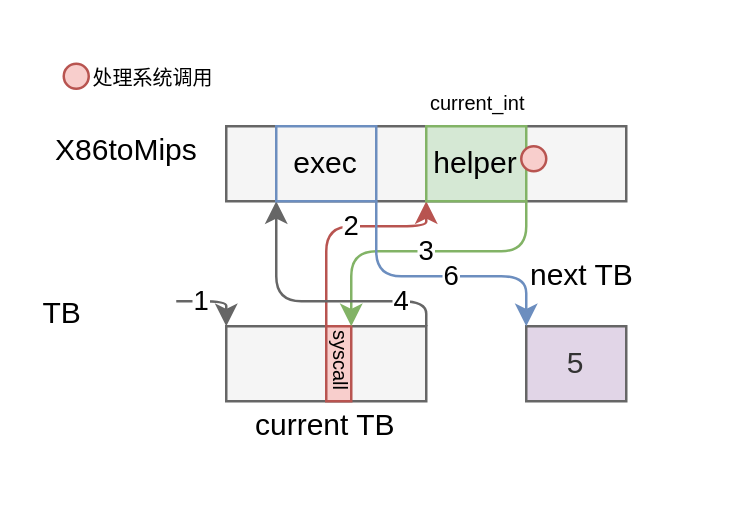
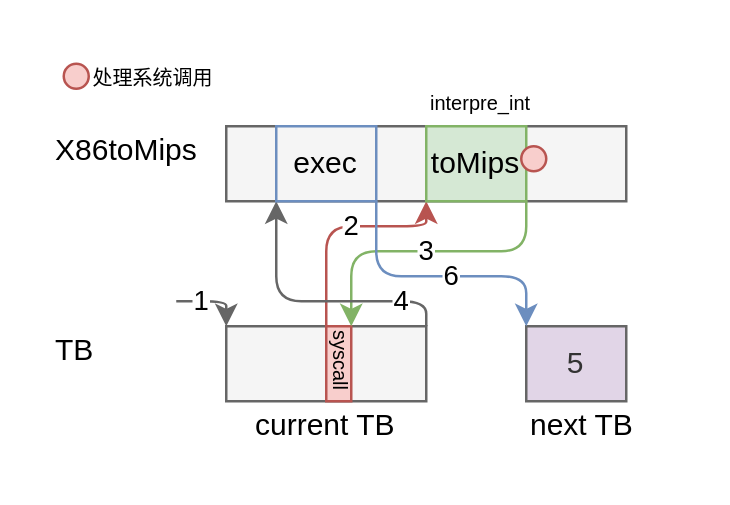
(520, 102) -> (524, 102)
(476, 164) -> (476, 164)
(601, 276) -> (601, 426)
(76, 314) -> (89, 351)
